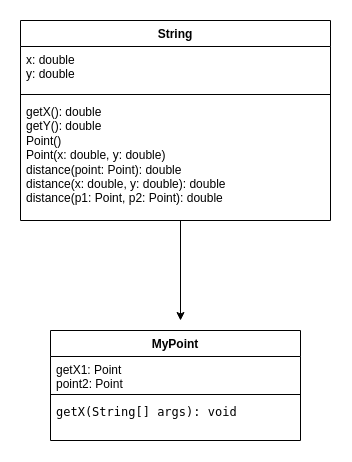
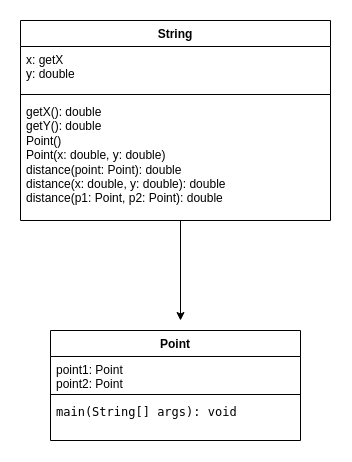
(52, 68) -> (52, 68)
(176, 345) -> (176, 345)
(94, 378) -> (94, 378)
(133, 413) -> (131, 413)
